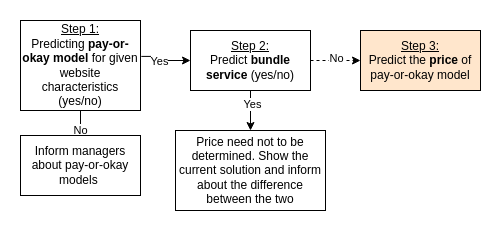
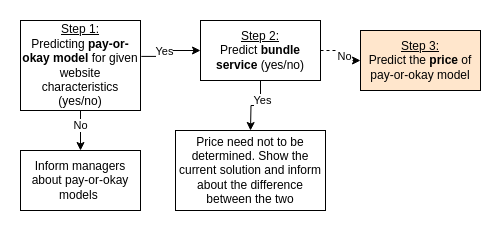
(251, 61) -> (261, 51)
(81, 166) -> (81, 181)
